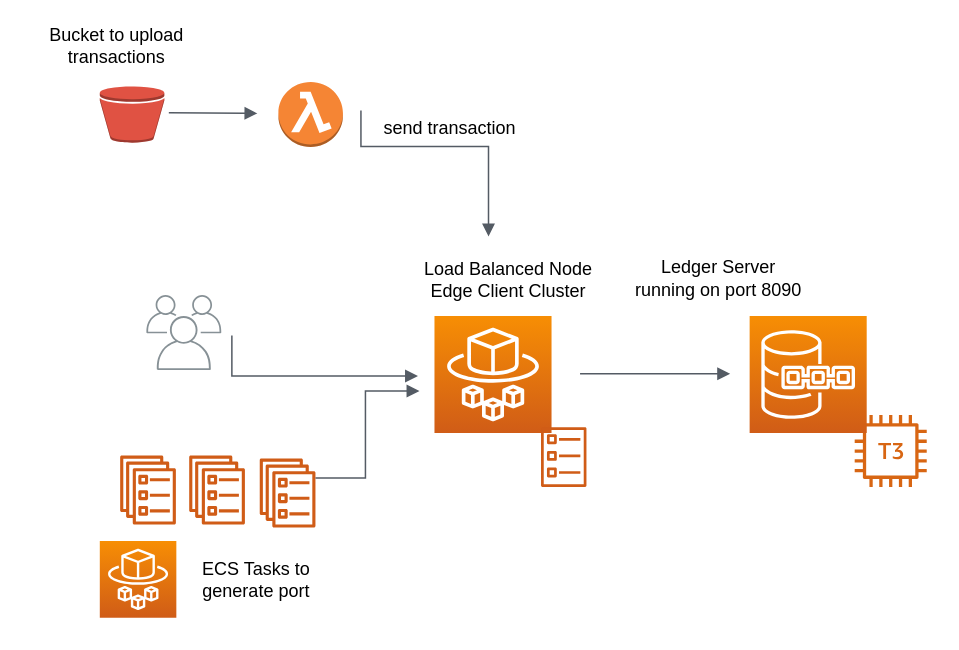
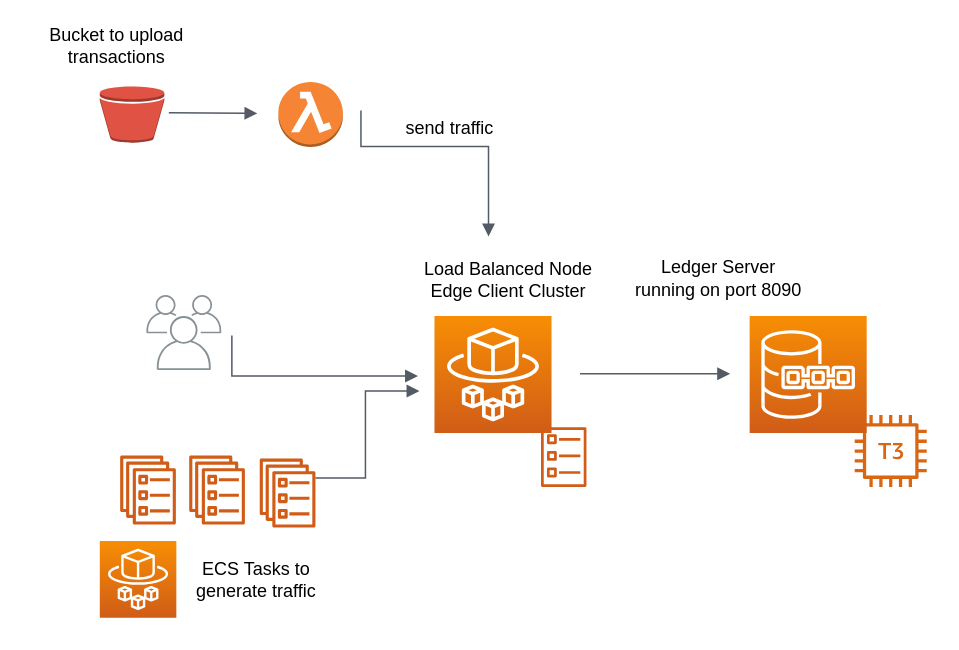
(450, 128) -> (450, 128)
(257, 580) -> (257, 580)
